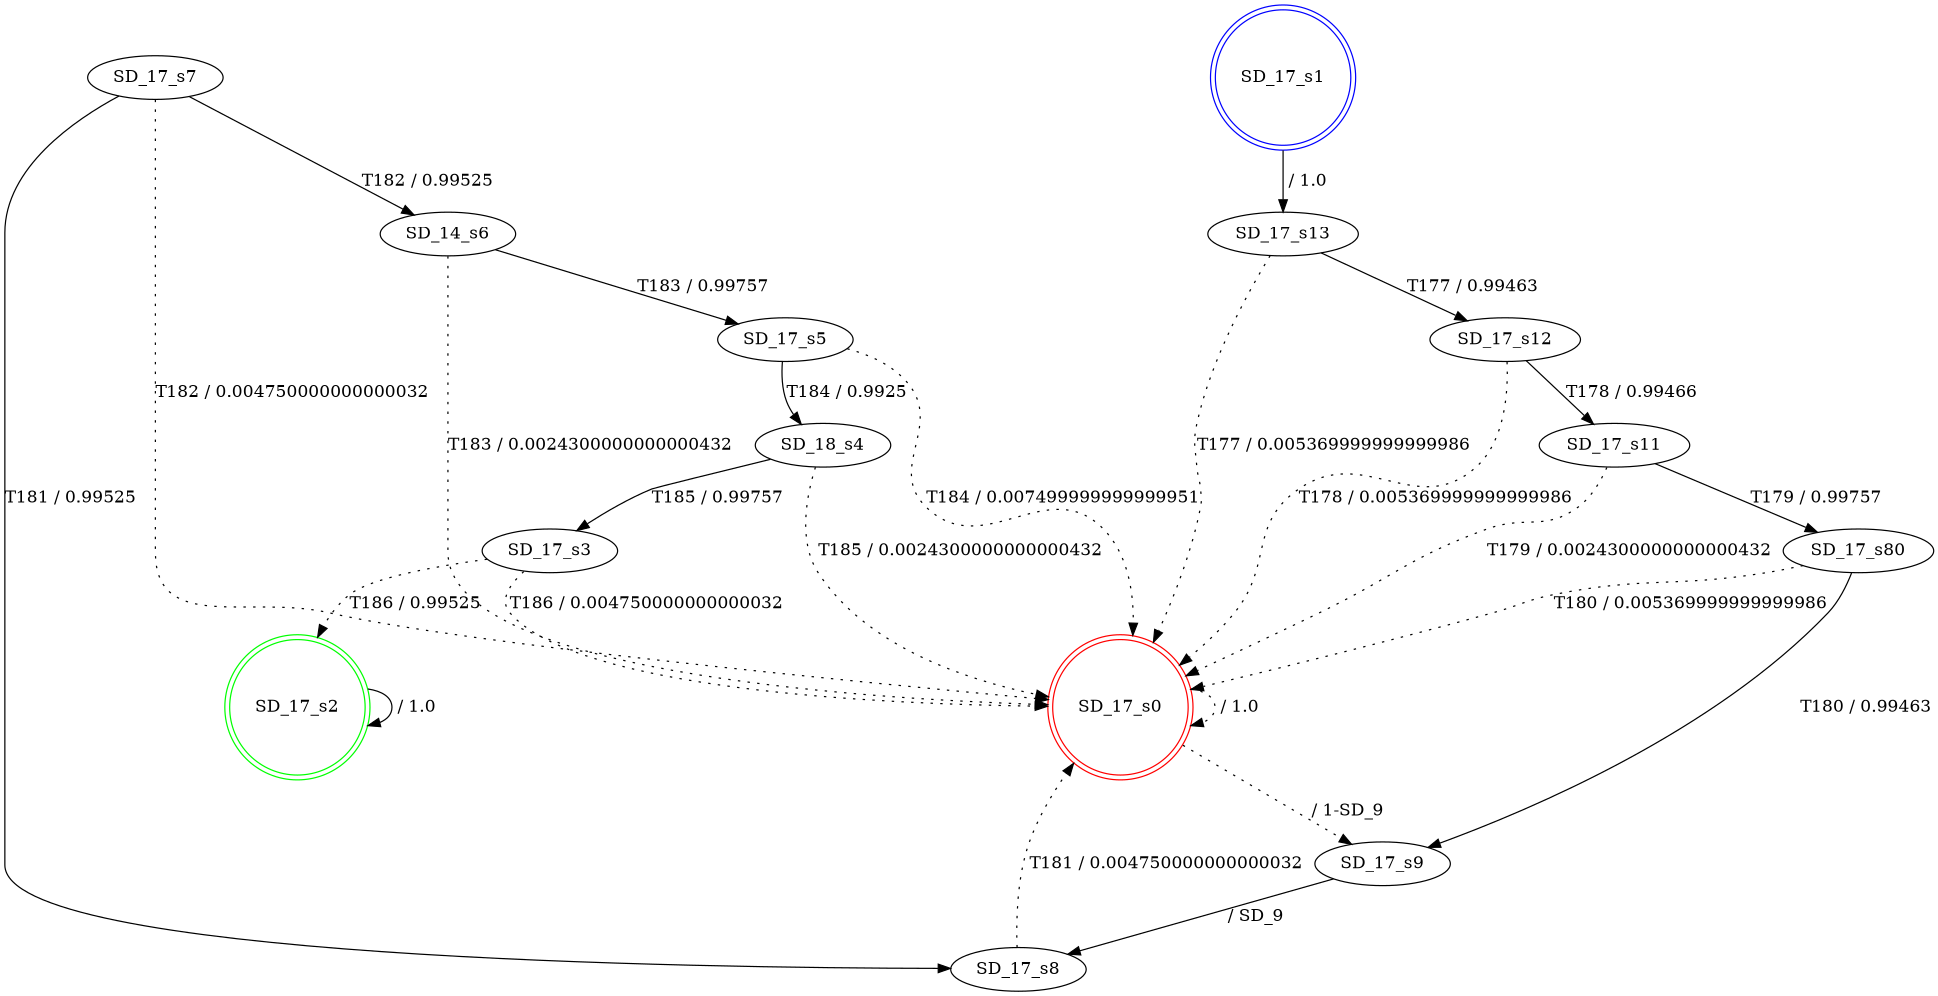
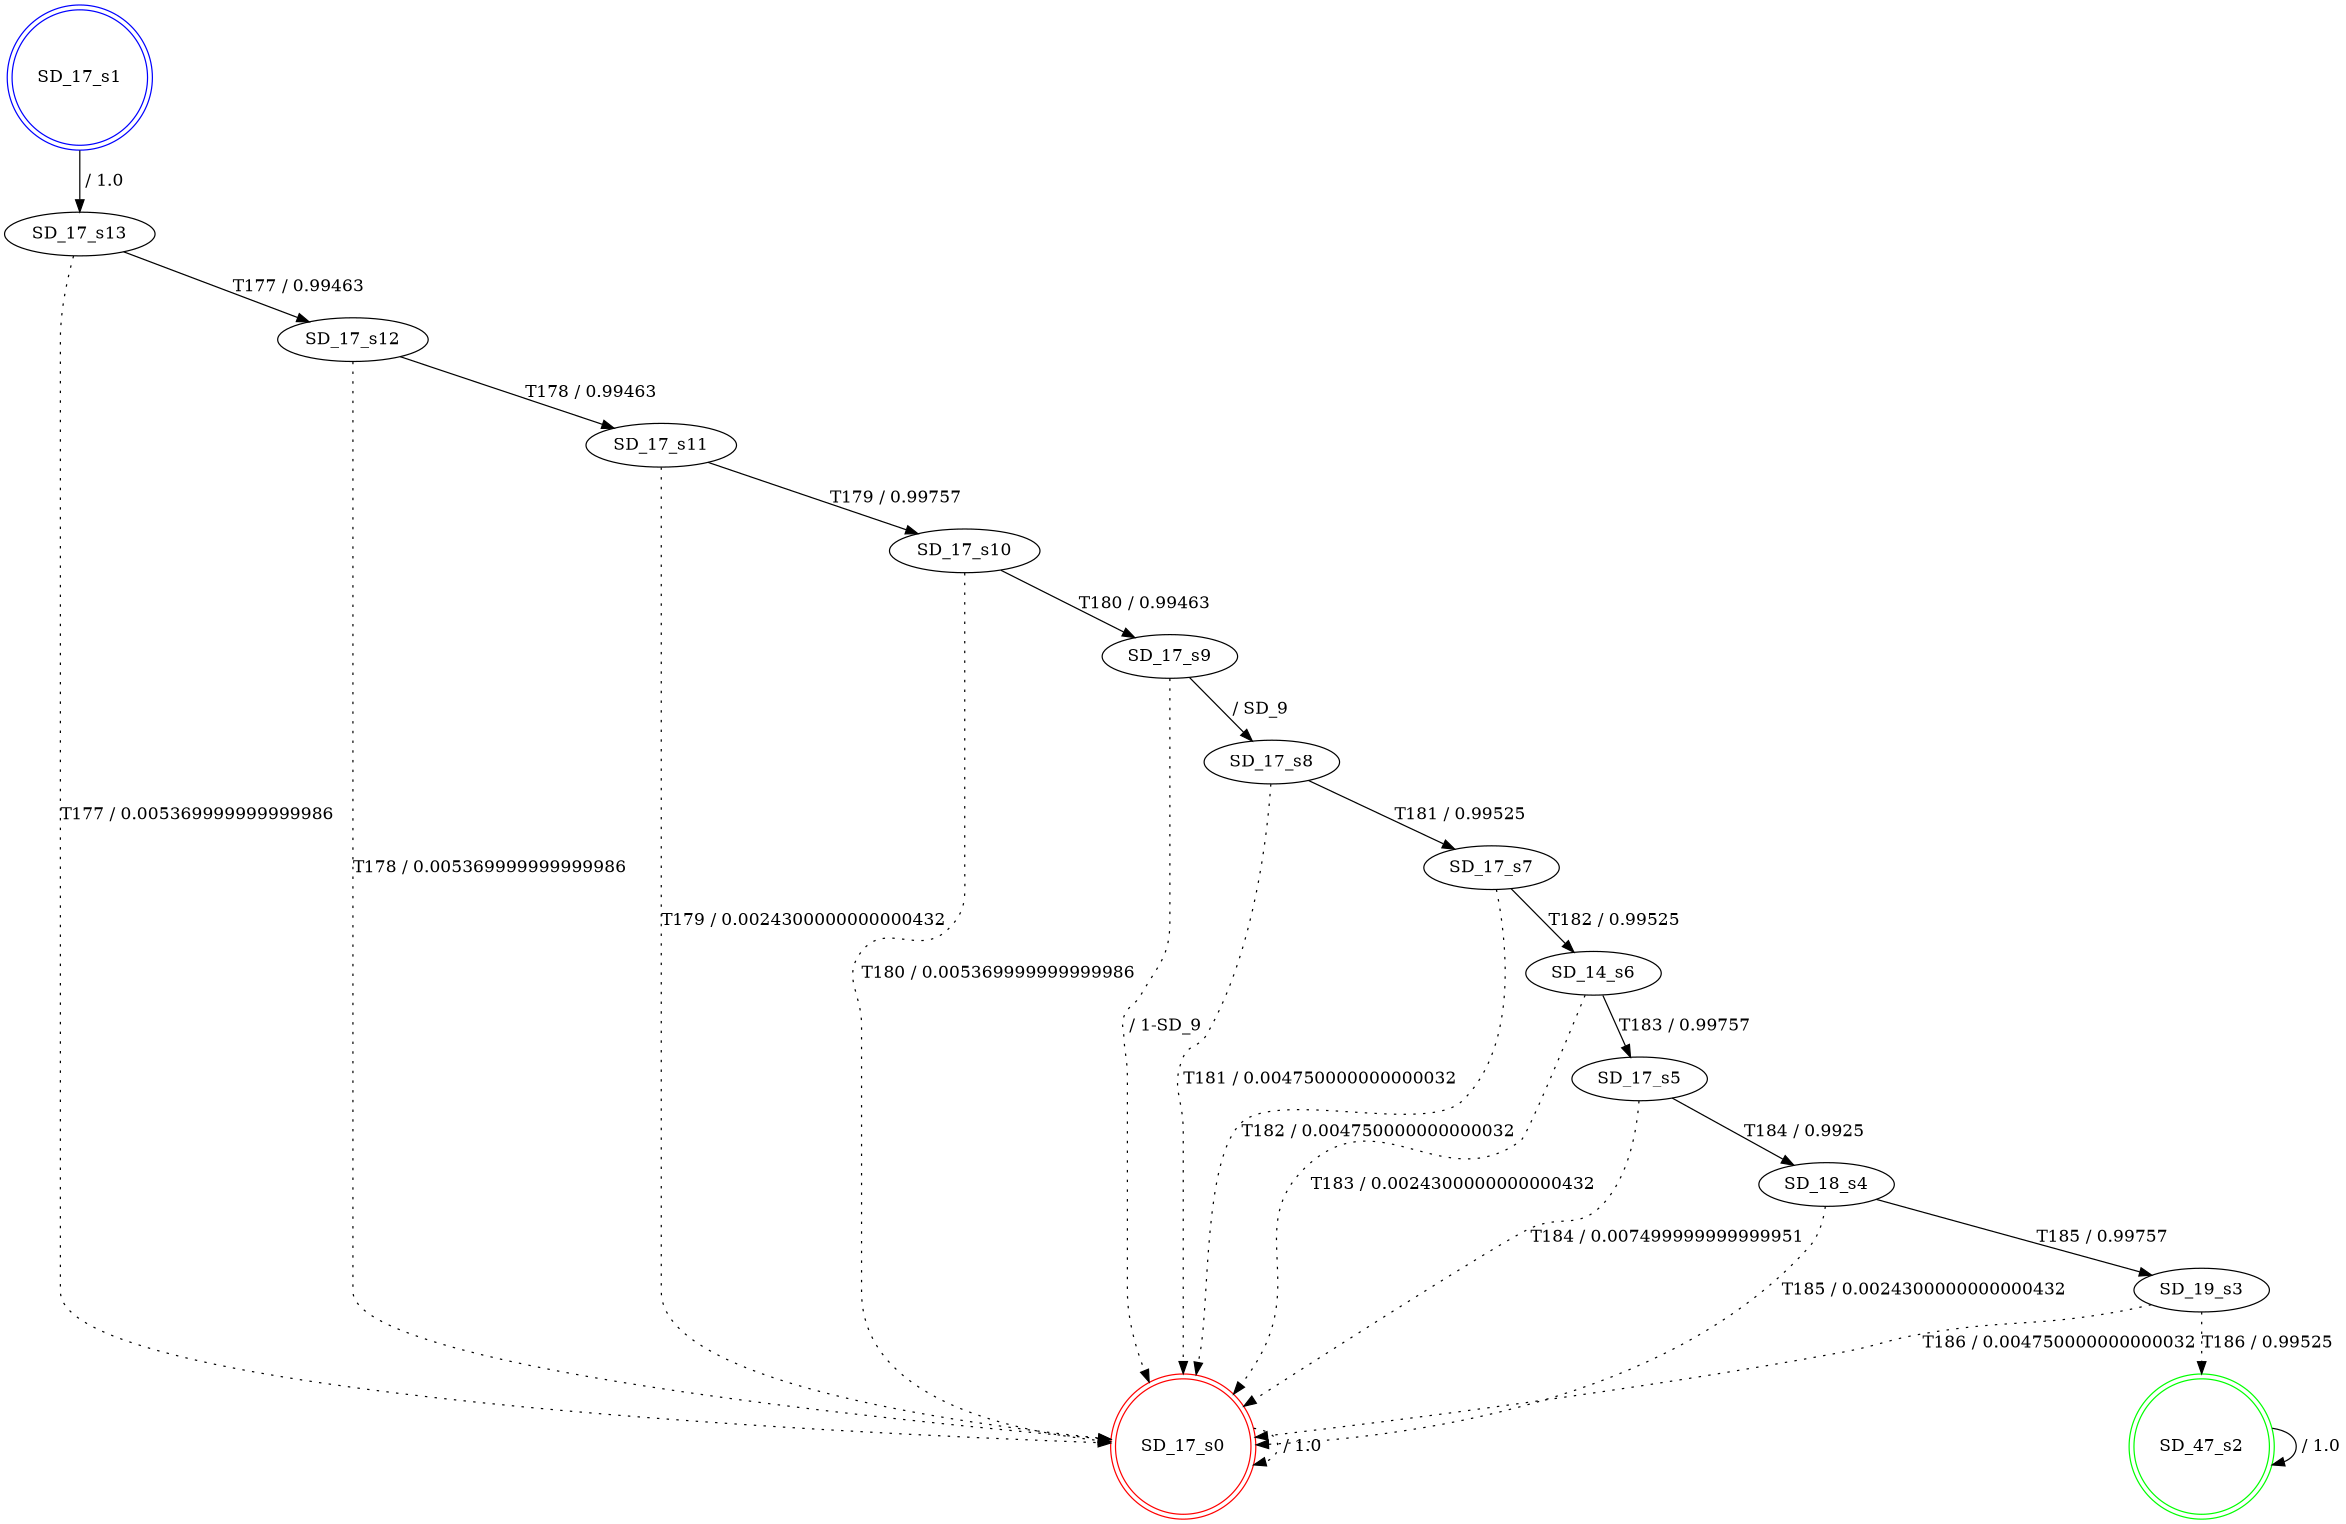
(1632, 392) -> (591, 392)
(550, 551) -> (2202, 1290)
(1858, 551) -> (965, 551)
(297, 707) -> (2202, 1447)
(1262, 792) -> (1123, 1019)
(57, 903) -> (1376, 812)
